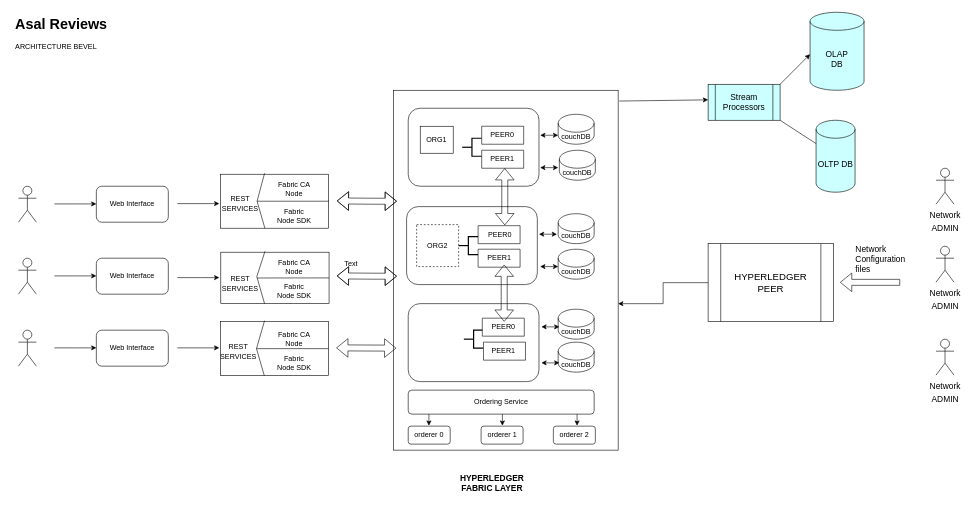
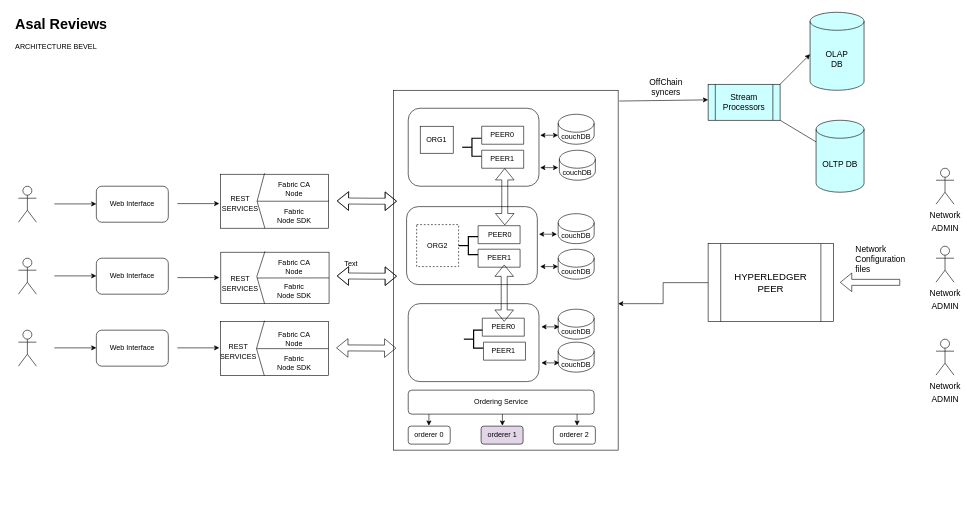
none -> (666, 87)
(836, 156) -> (840, 156)
(502, 435) -> (502, 435)
(492, 483) -> none
